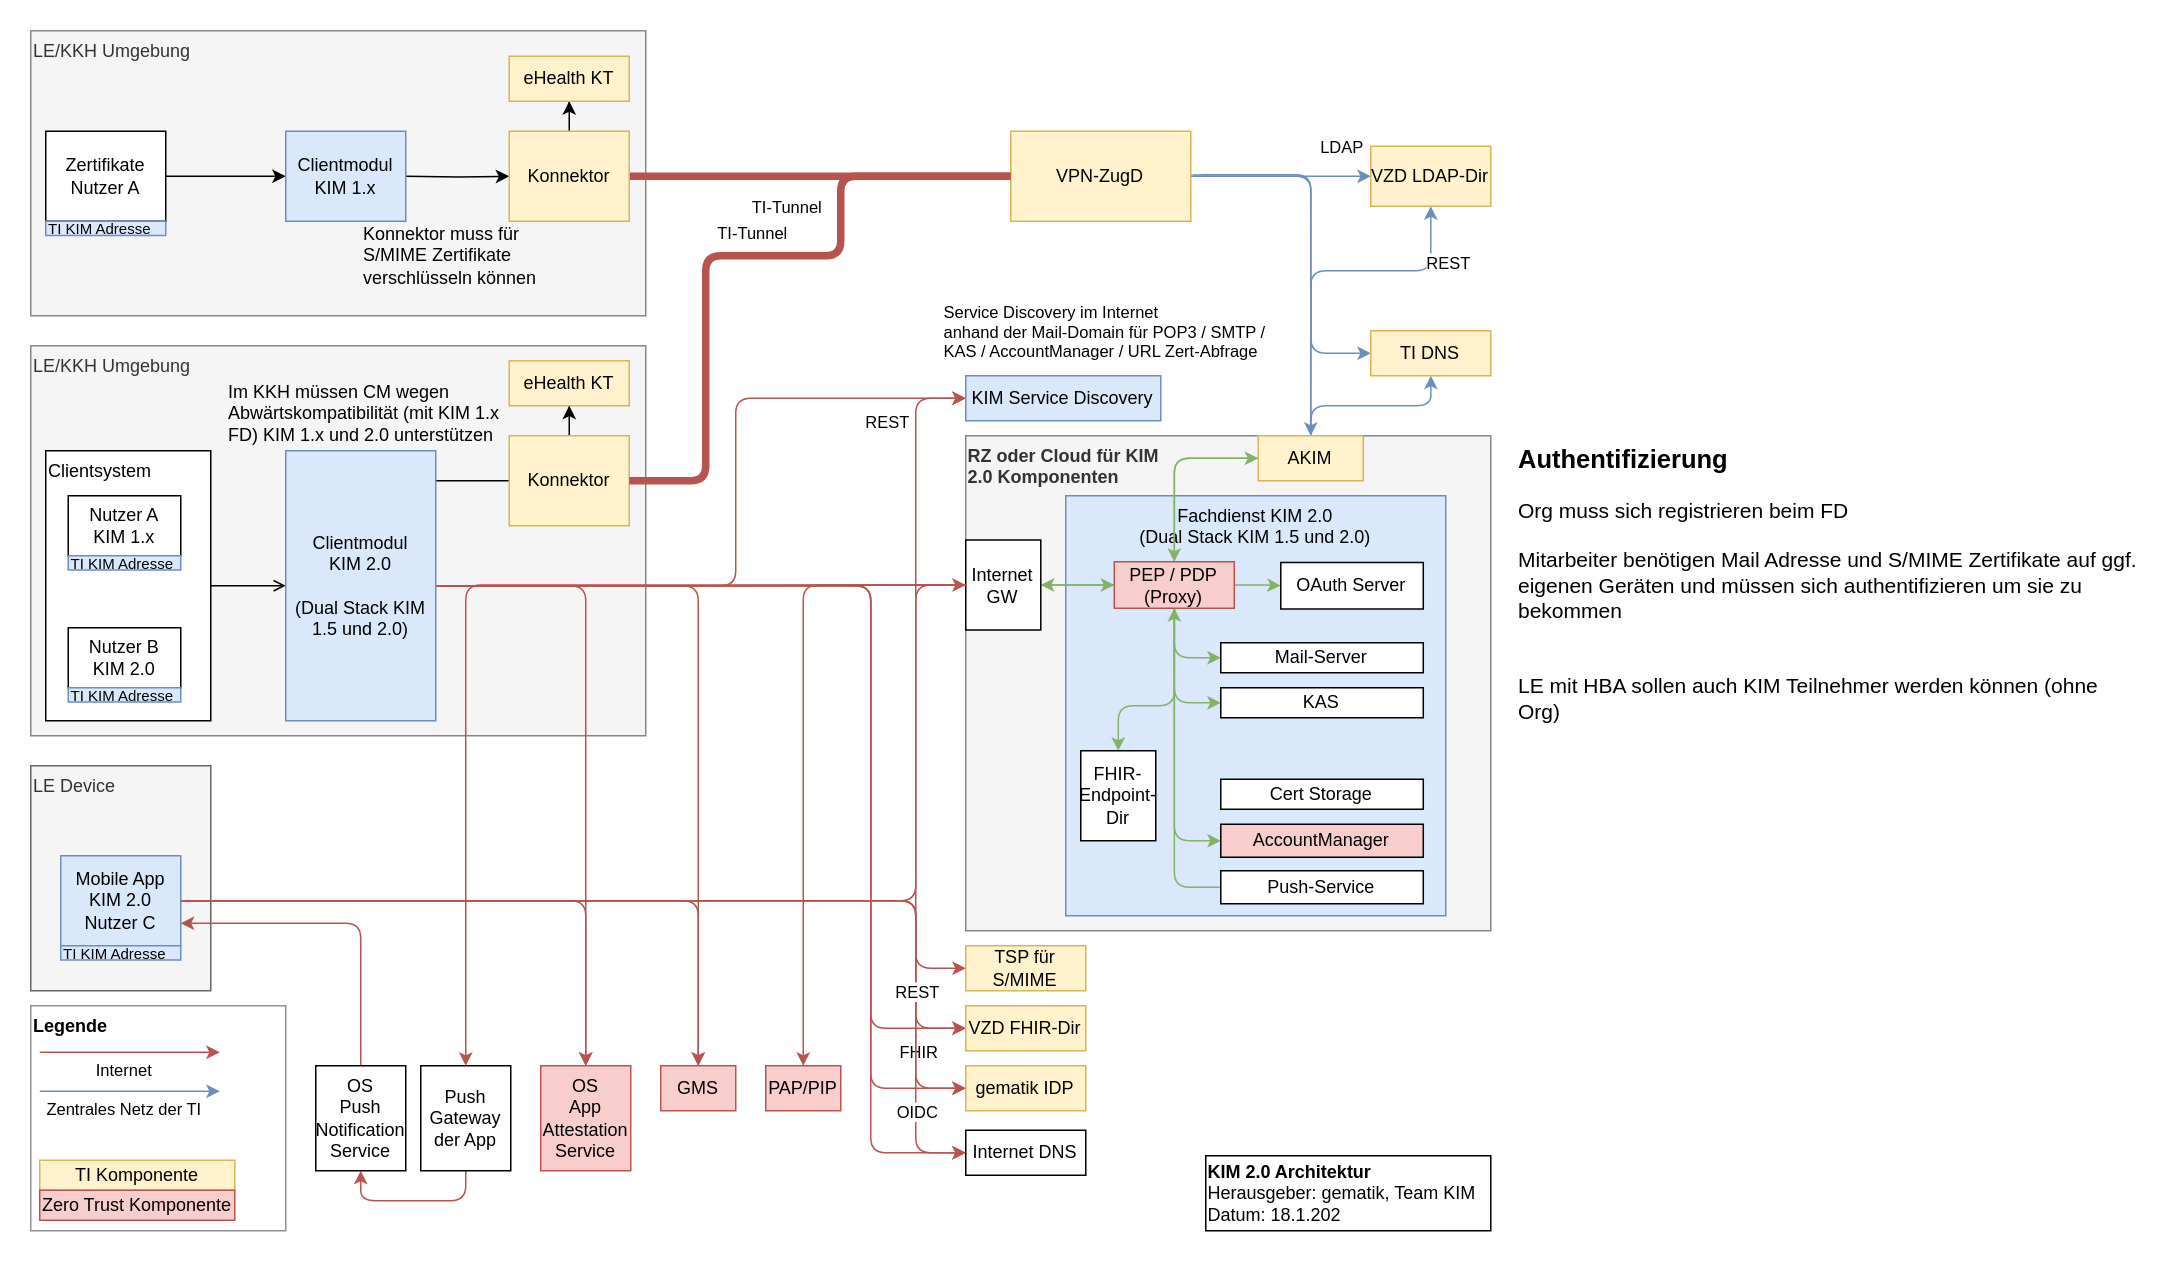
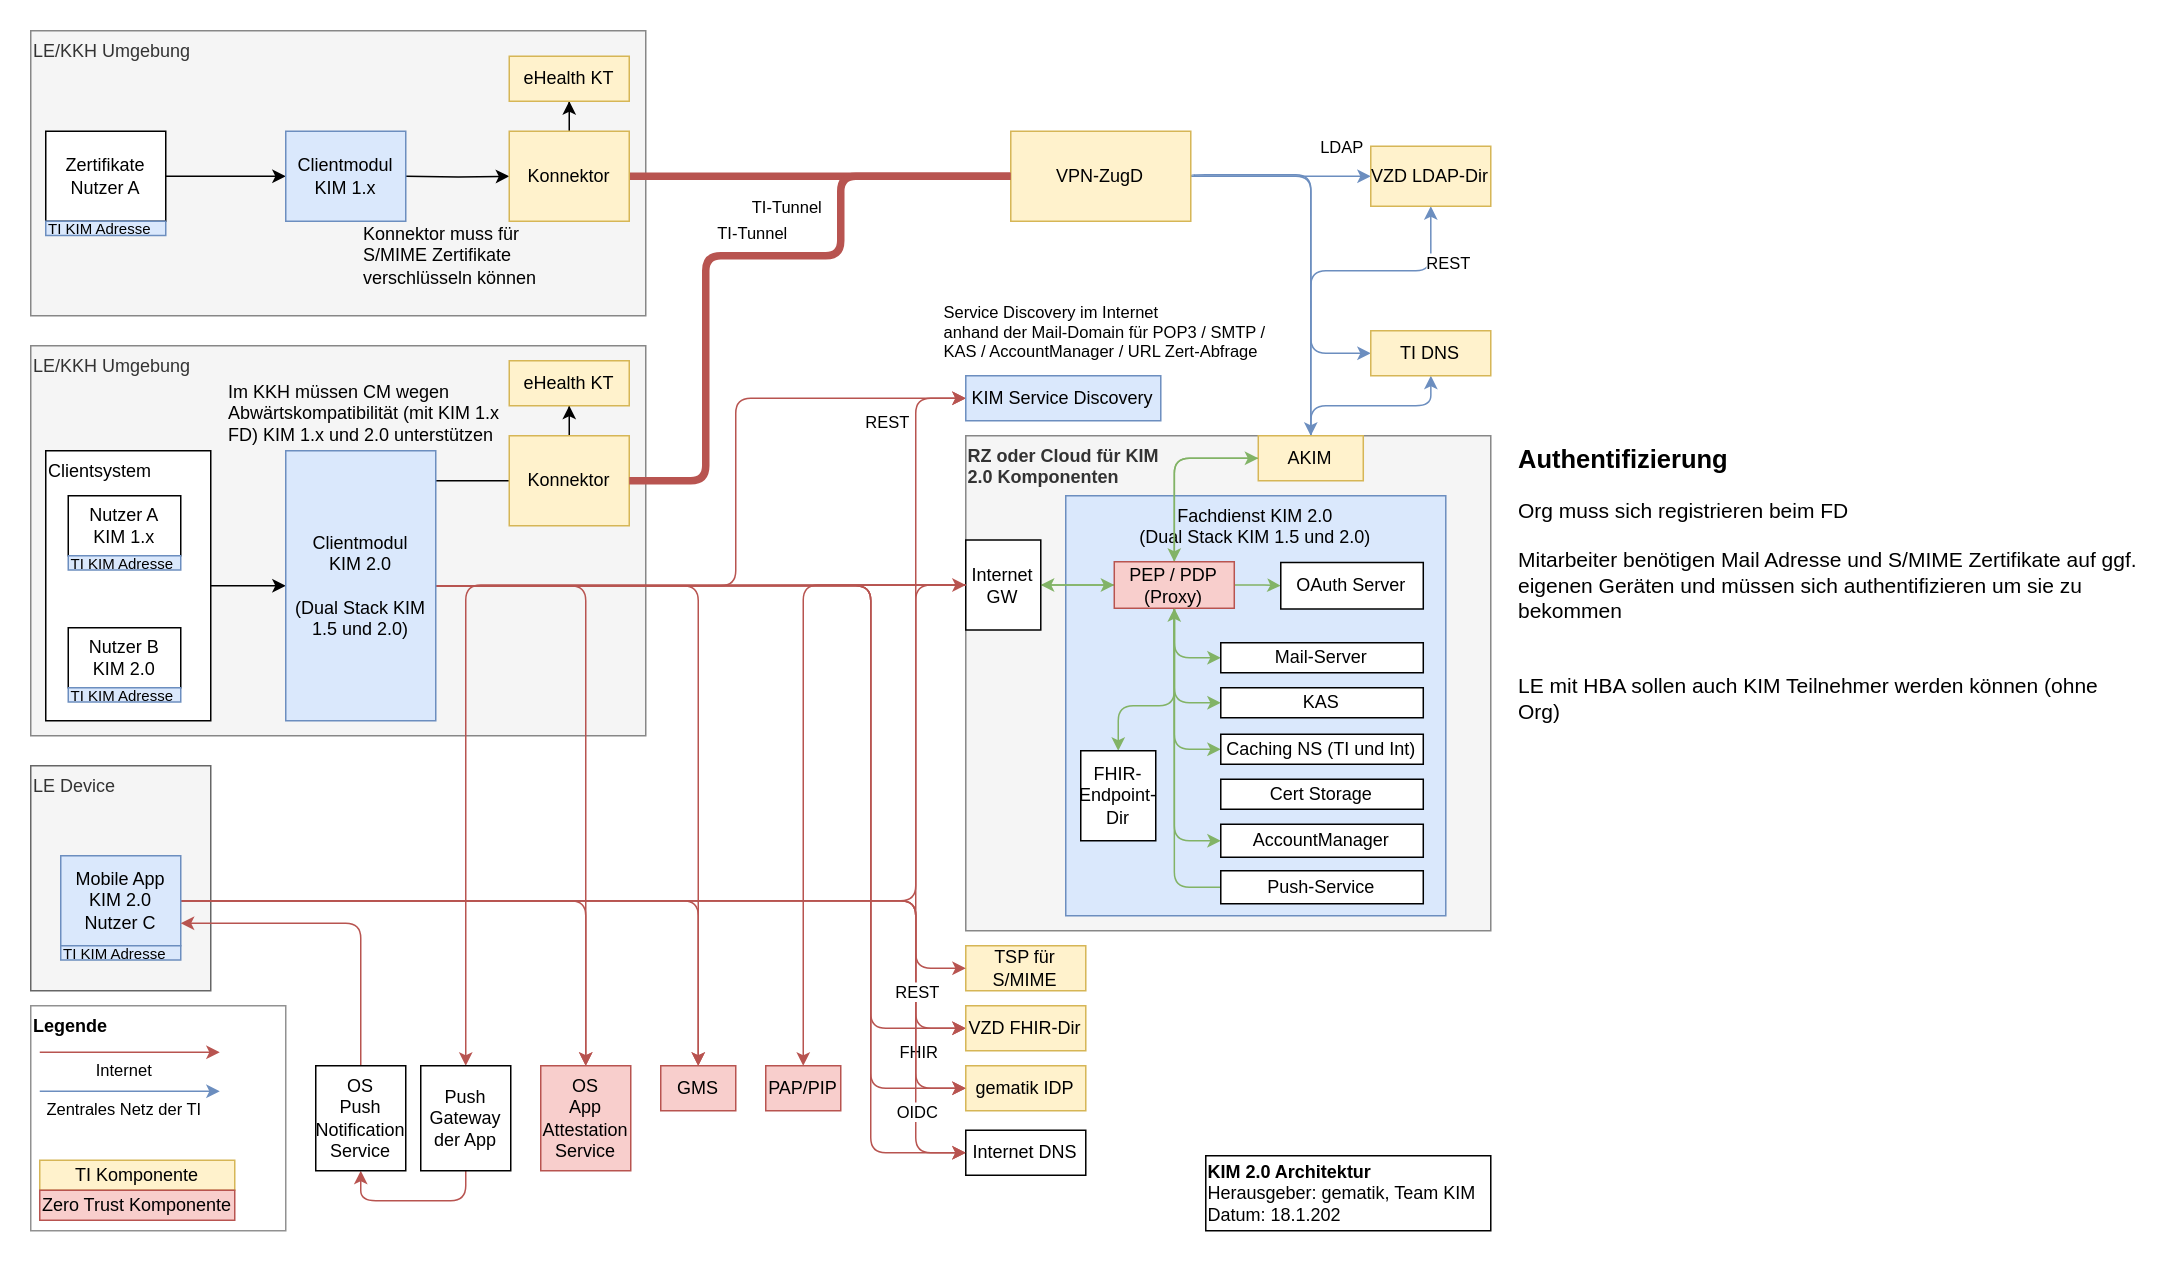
(276, 586) -> (274, 586)
none -> (1194, 749)
none -> (1322, 749)
(1322, 841) -> (1322, 841)
